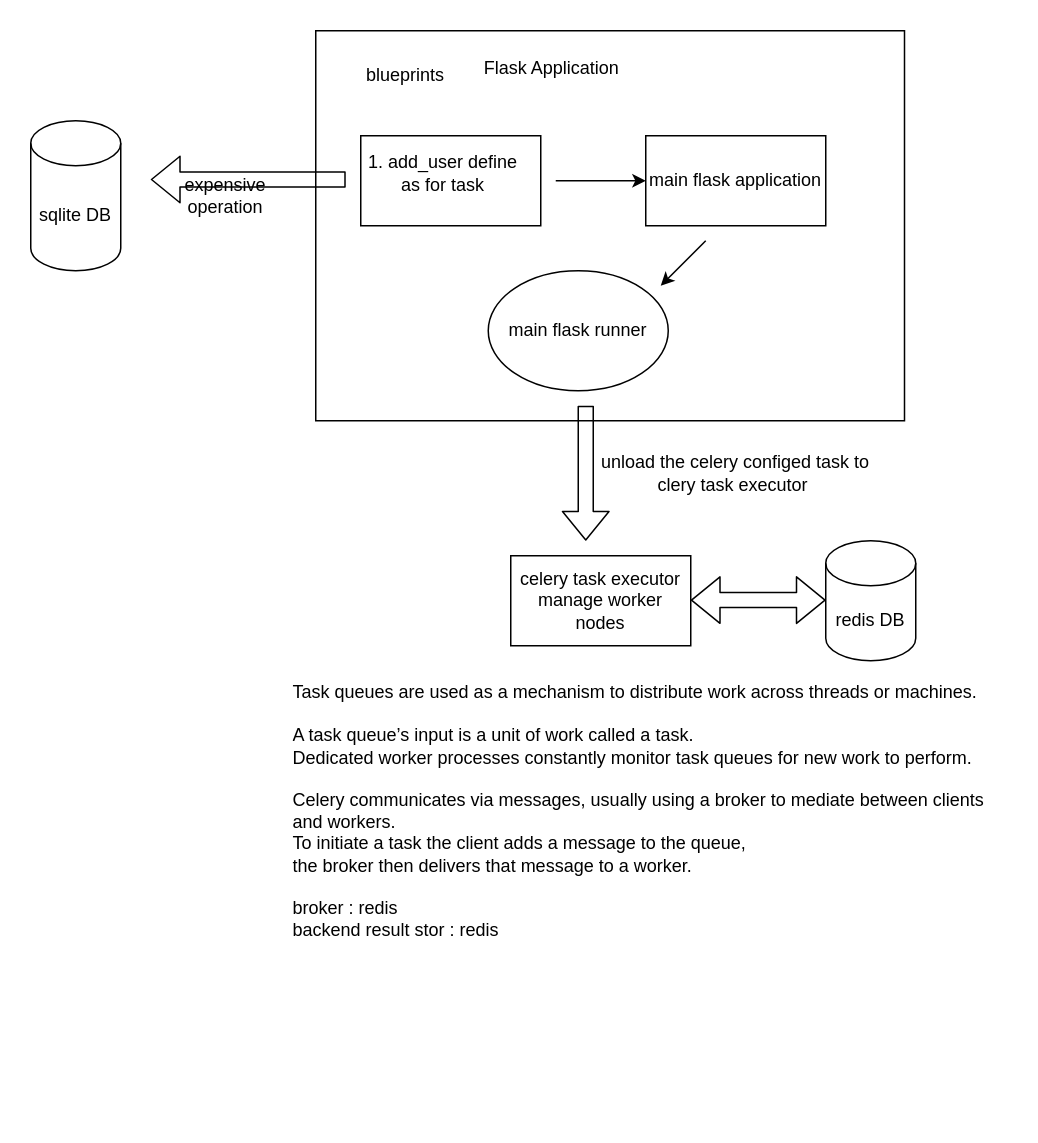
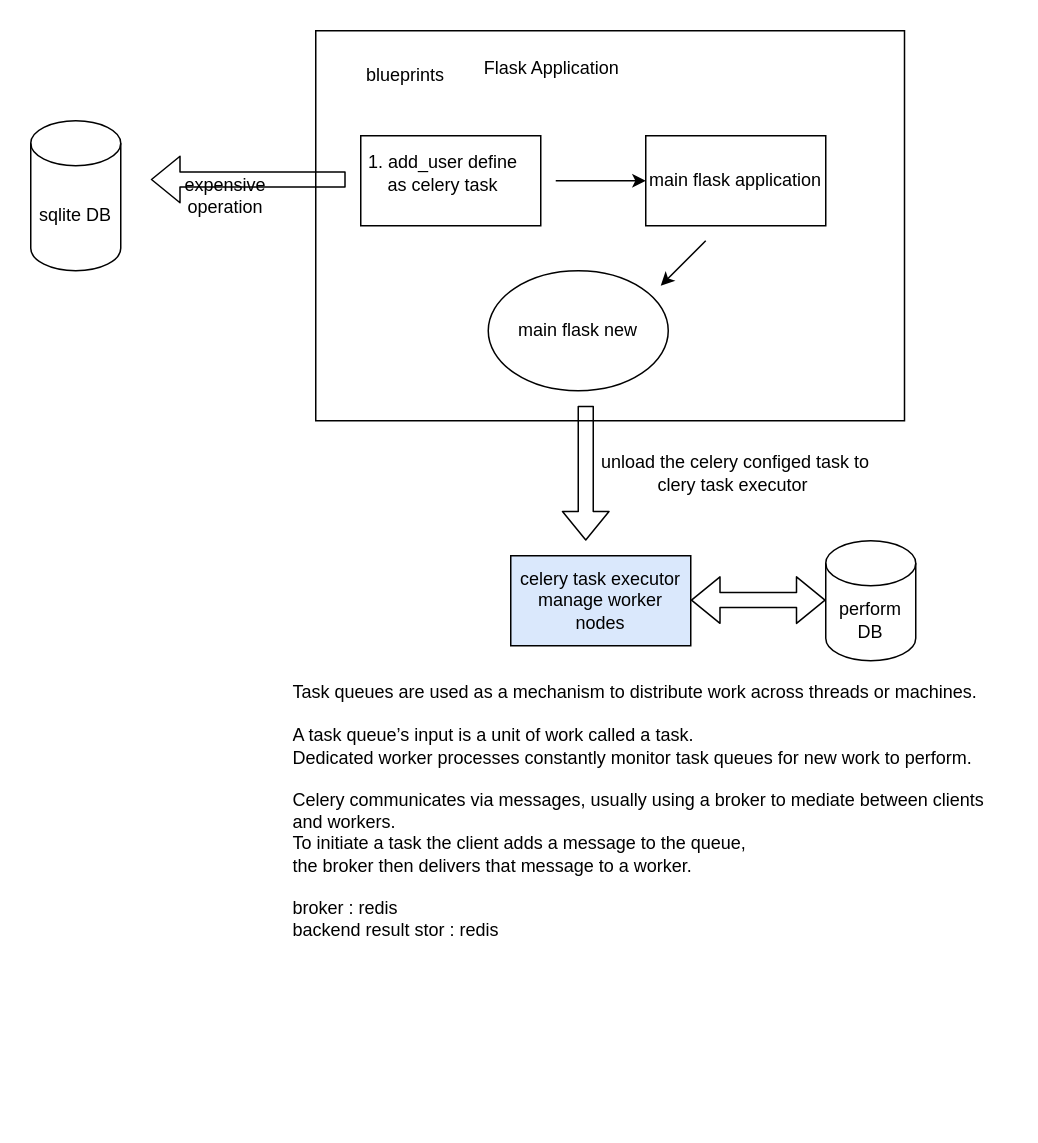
(443, 173) -> (443, 173)
(578, 331) -> (578, 331)
(601, 601) -> (601, 601)
(871, 620) -> (871, 620)
